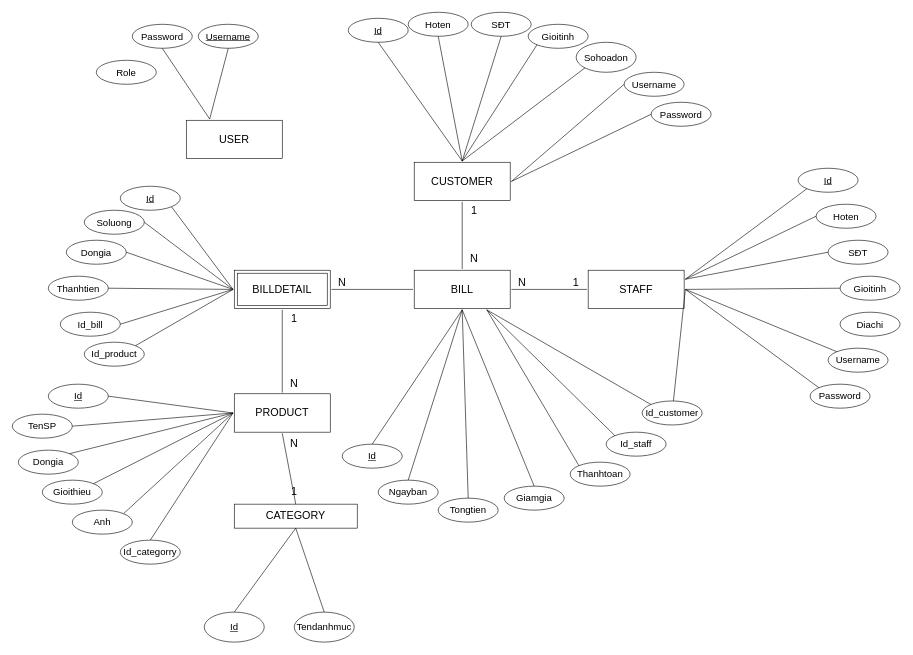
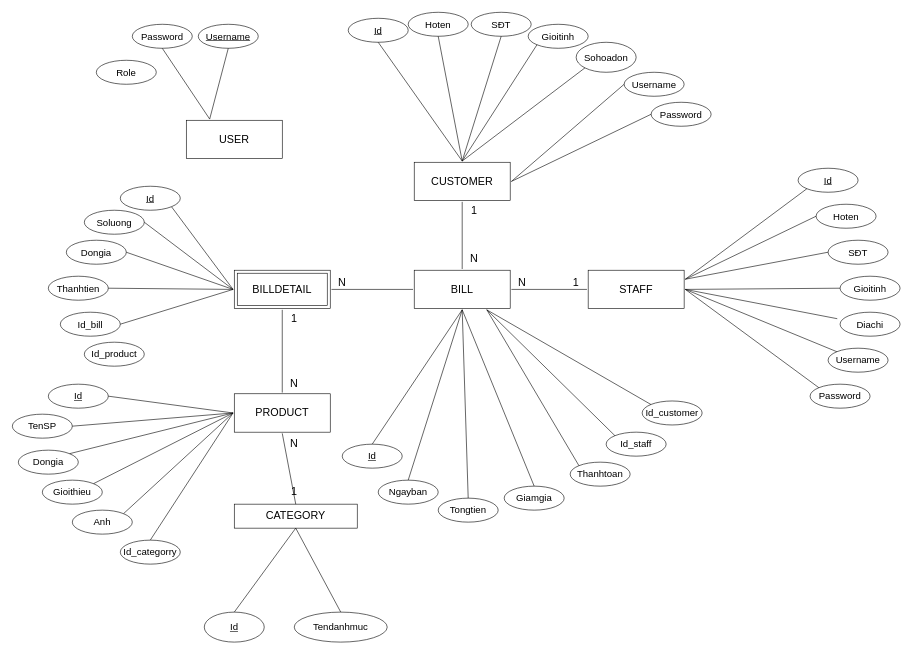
(183, 318) -> none
(679, 346) -> (765, 305)
(324, 627) -> (341, 627)
